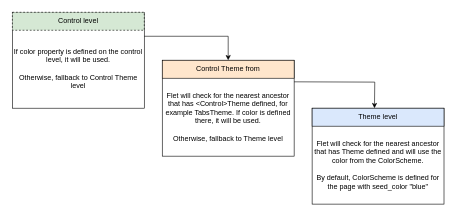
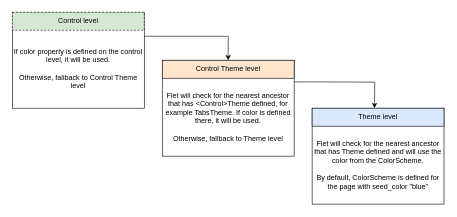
(228, 69) -> (228, 69)
